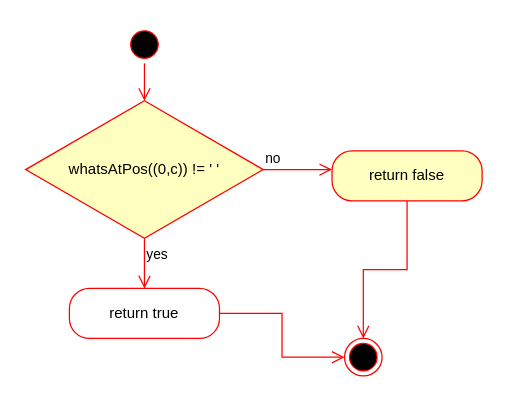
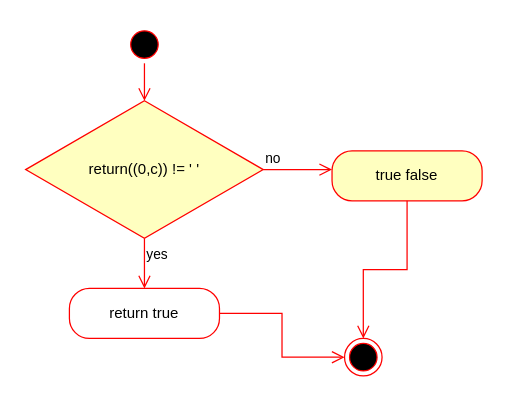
(144, 169) -> (144, 169)
(407, 176) -> (407, 176)
